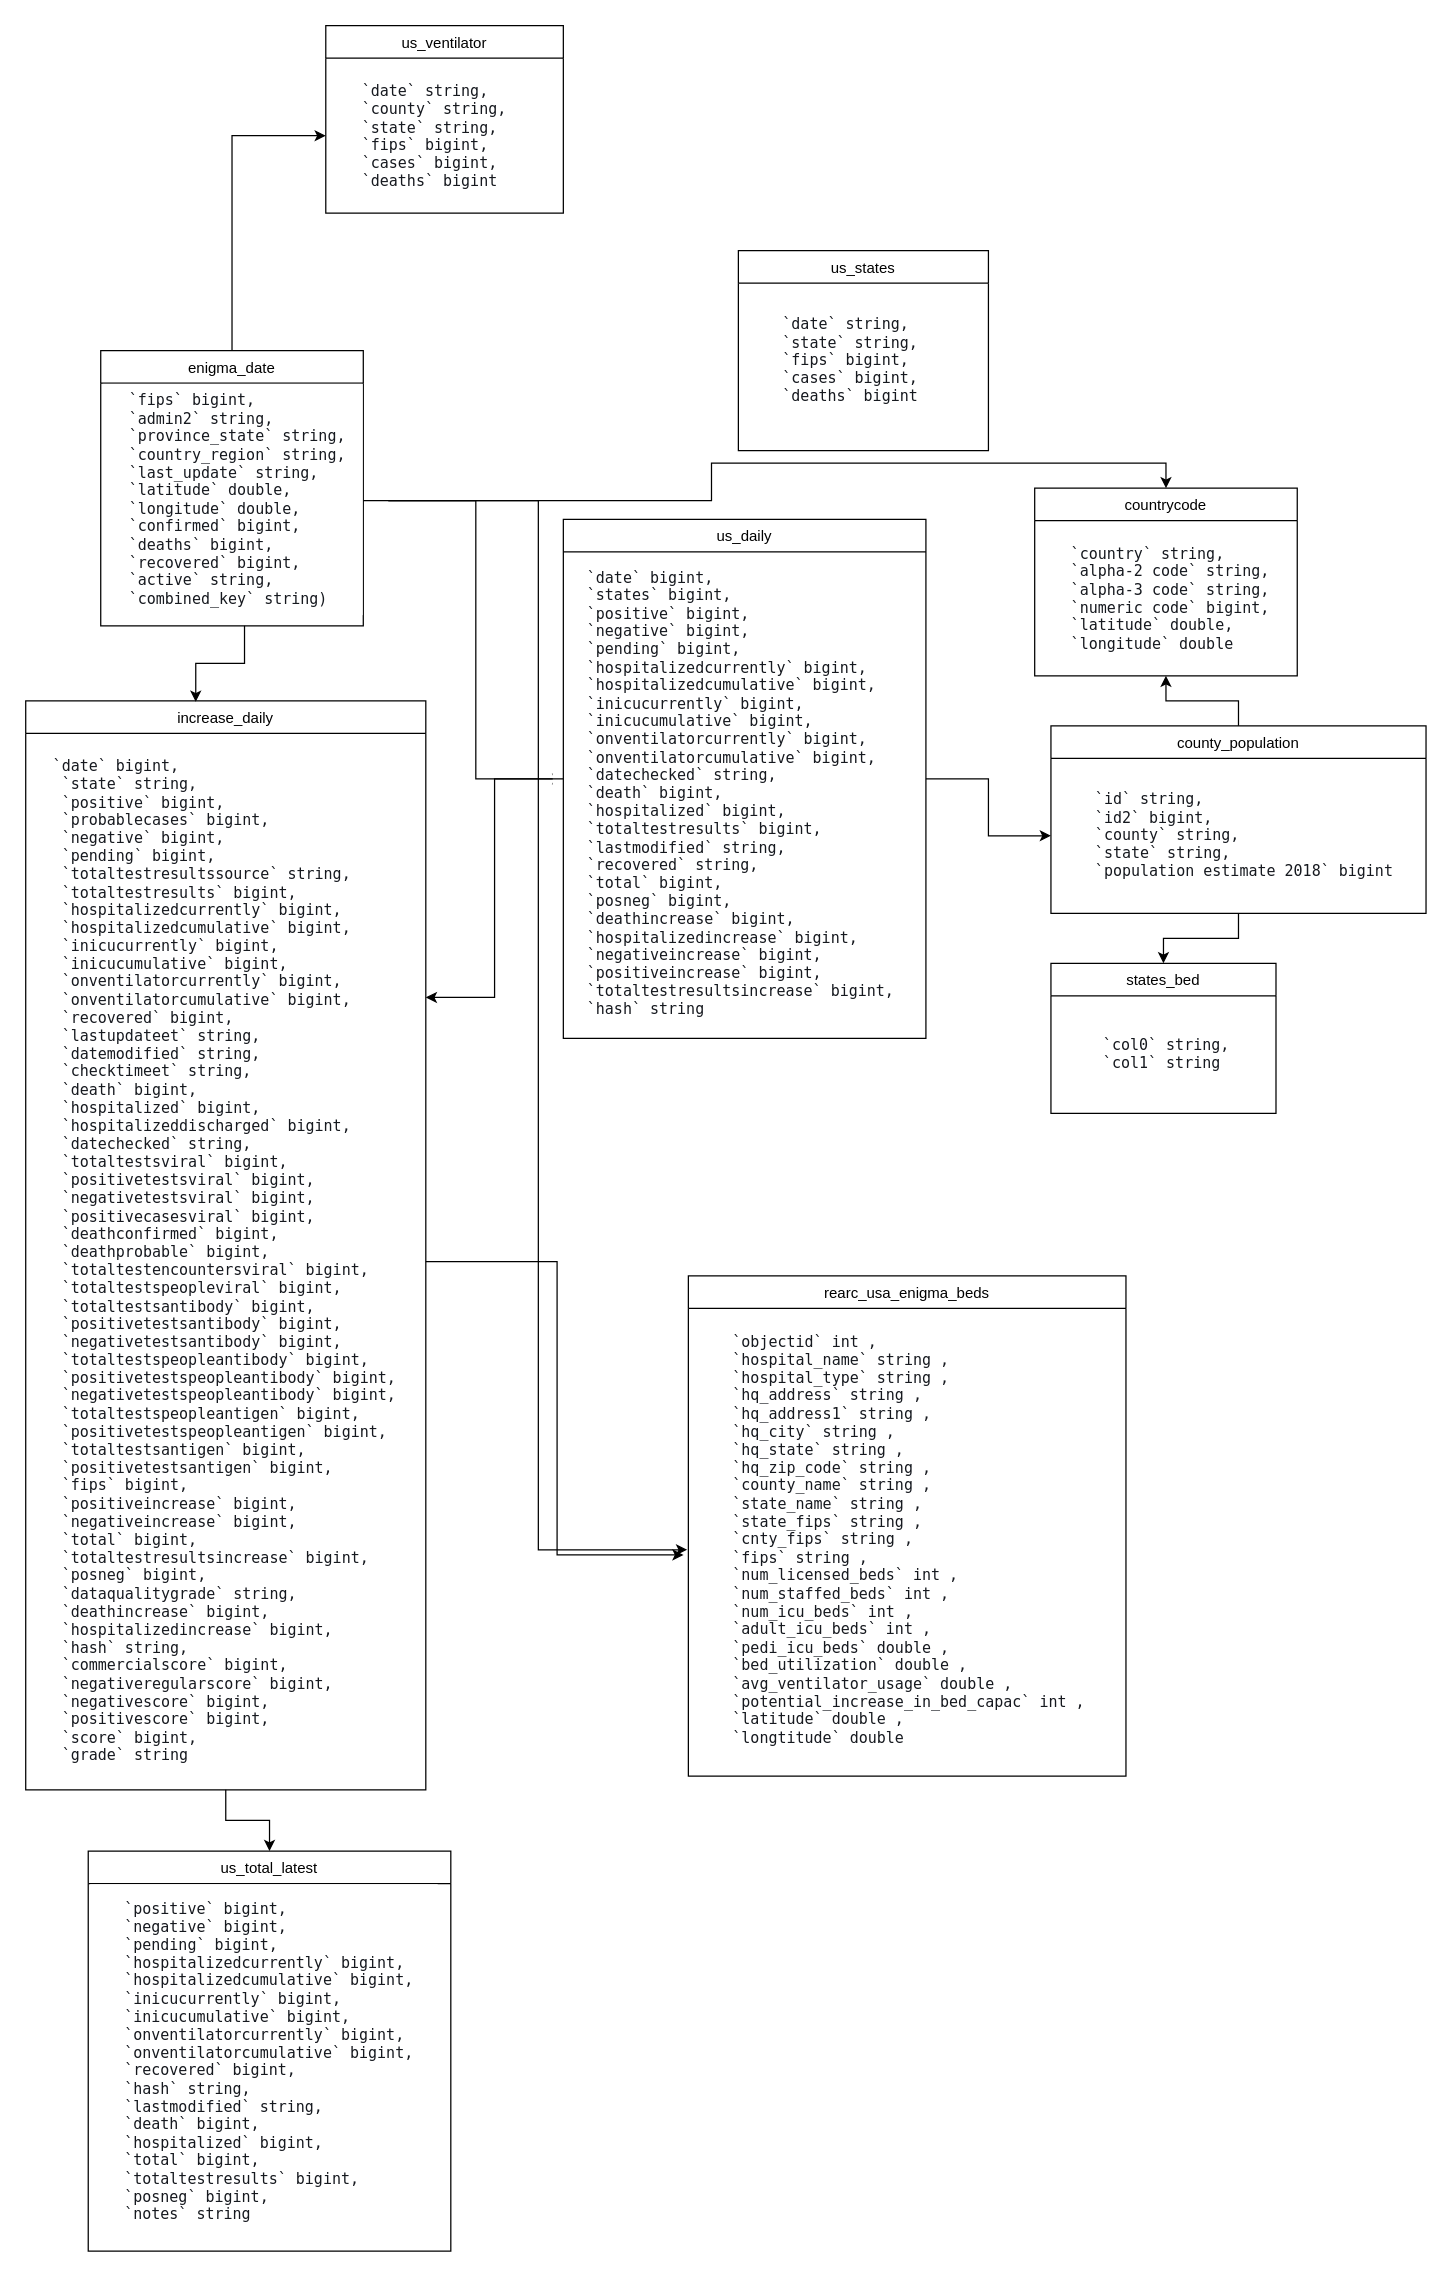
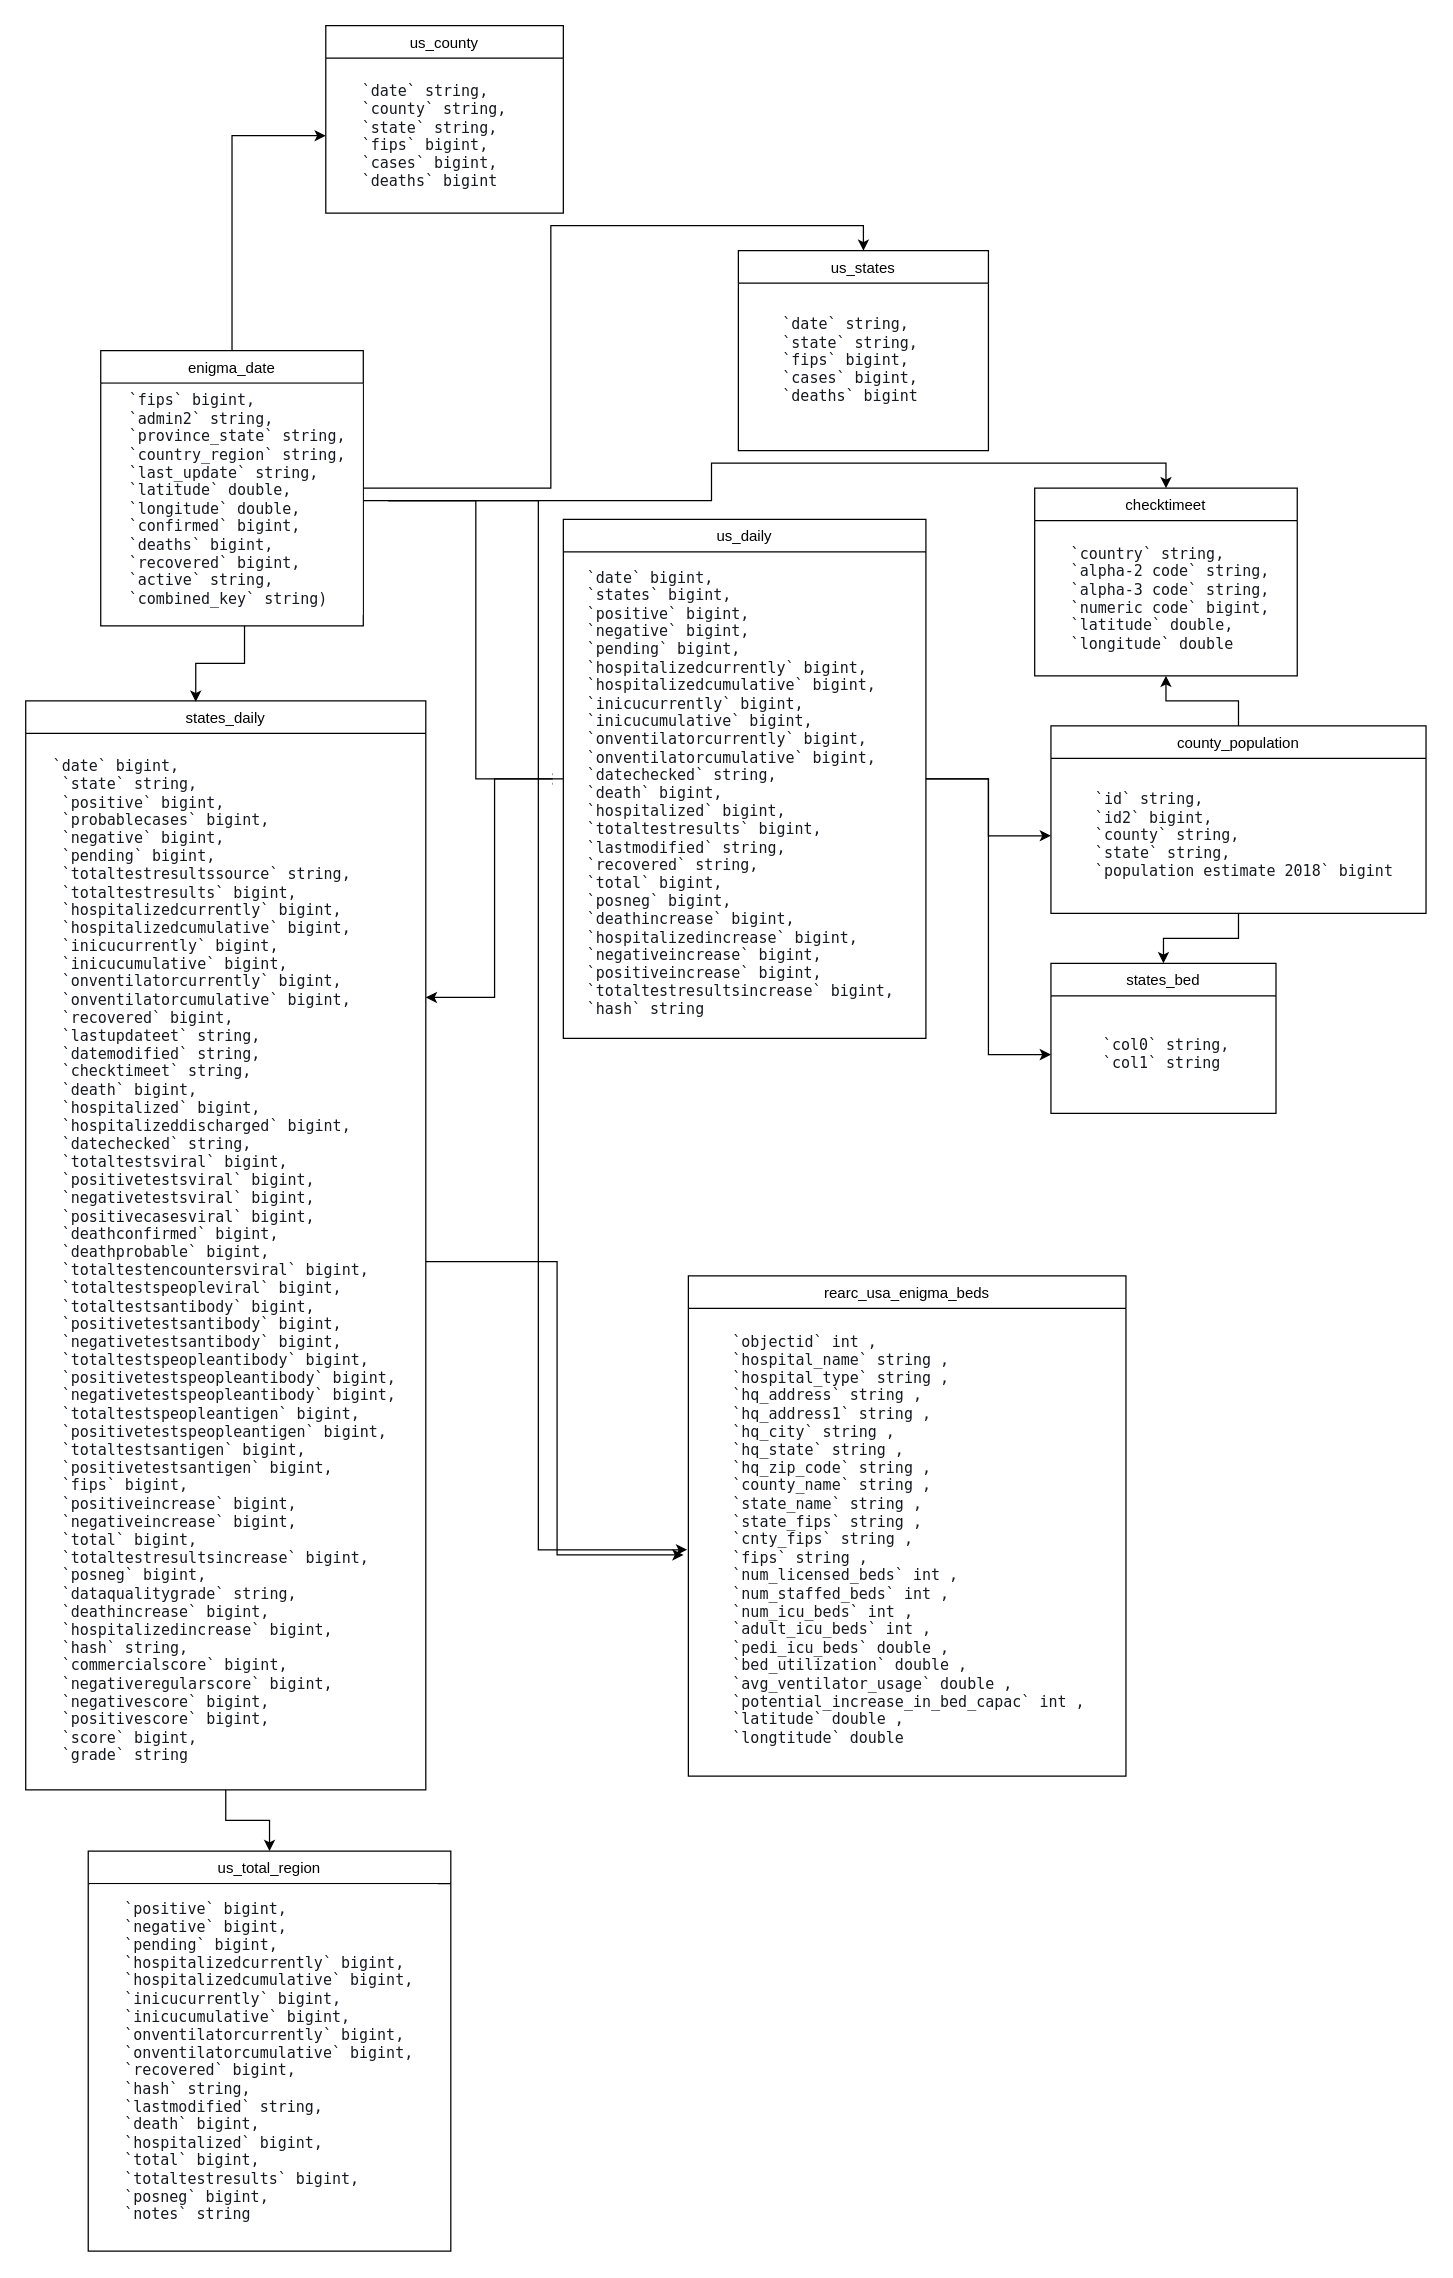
(444, 43) -> (444, 43)
none -> (551, 286)
(1165, 505) -> (1165, 505)
(225, 718) -> (225, 718)
none -> (988, 973)
(269, 1868) -> (269, 1868)
